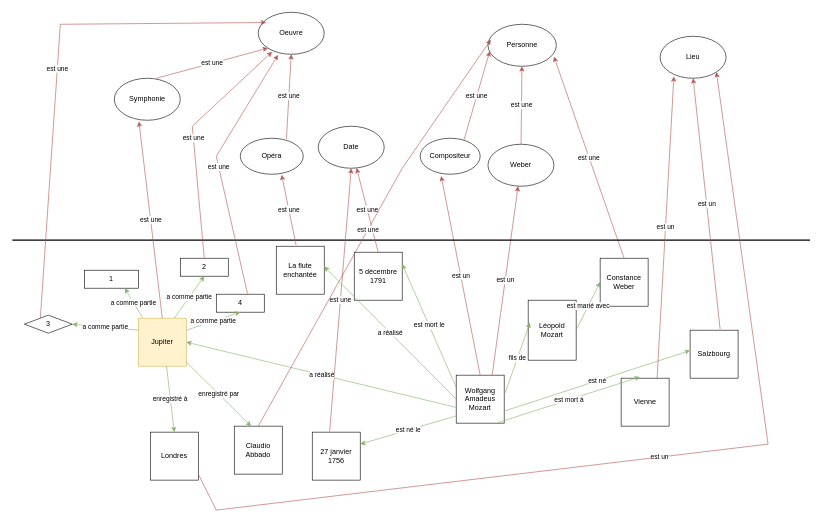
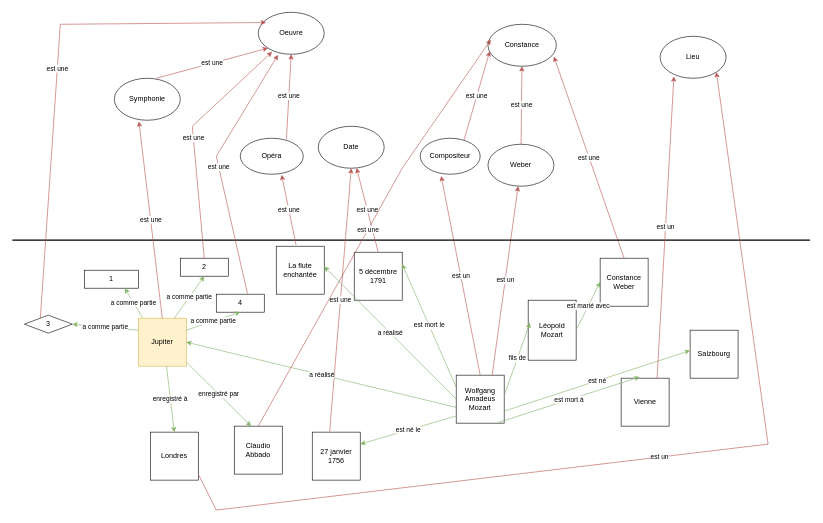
(522, 45) -> (522, 45)
(702, 158) -> none
